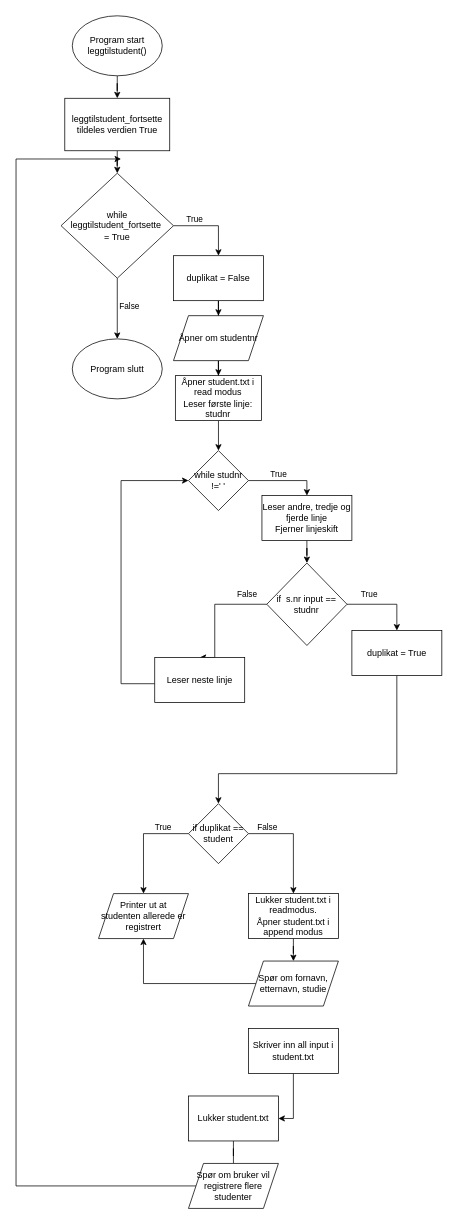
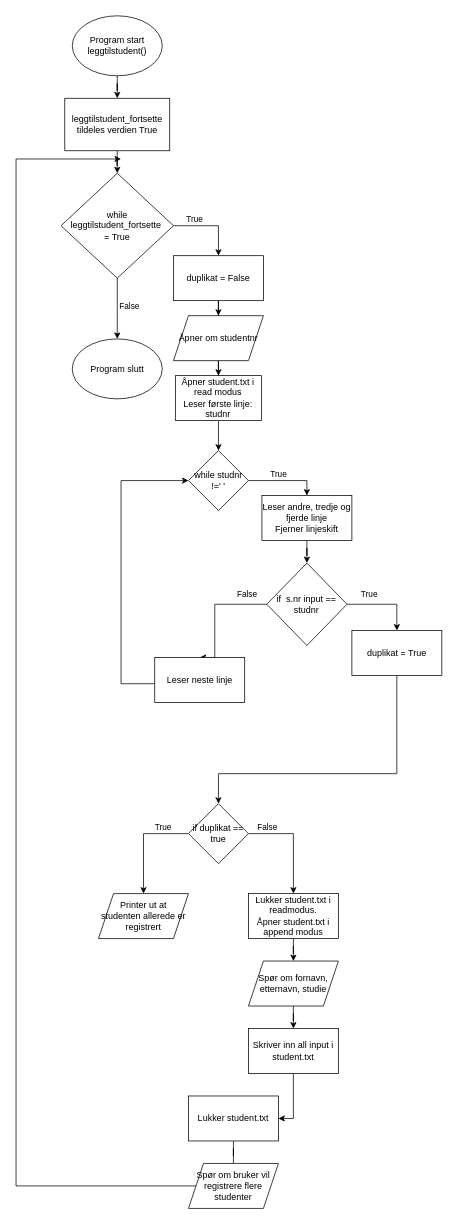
(219, 834) -> (219, 834)
(180, 984) -> (294, 1020)
